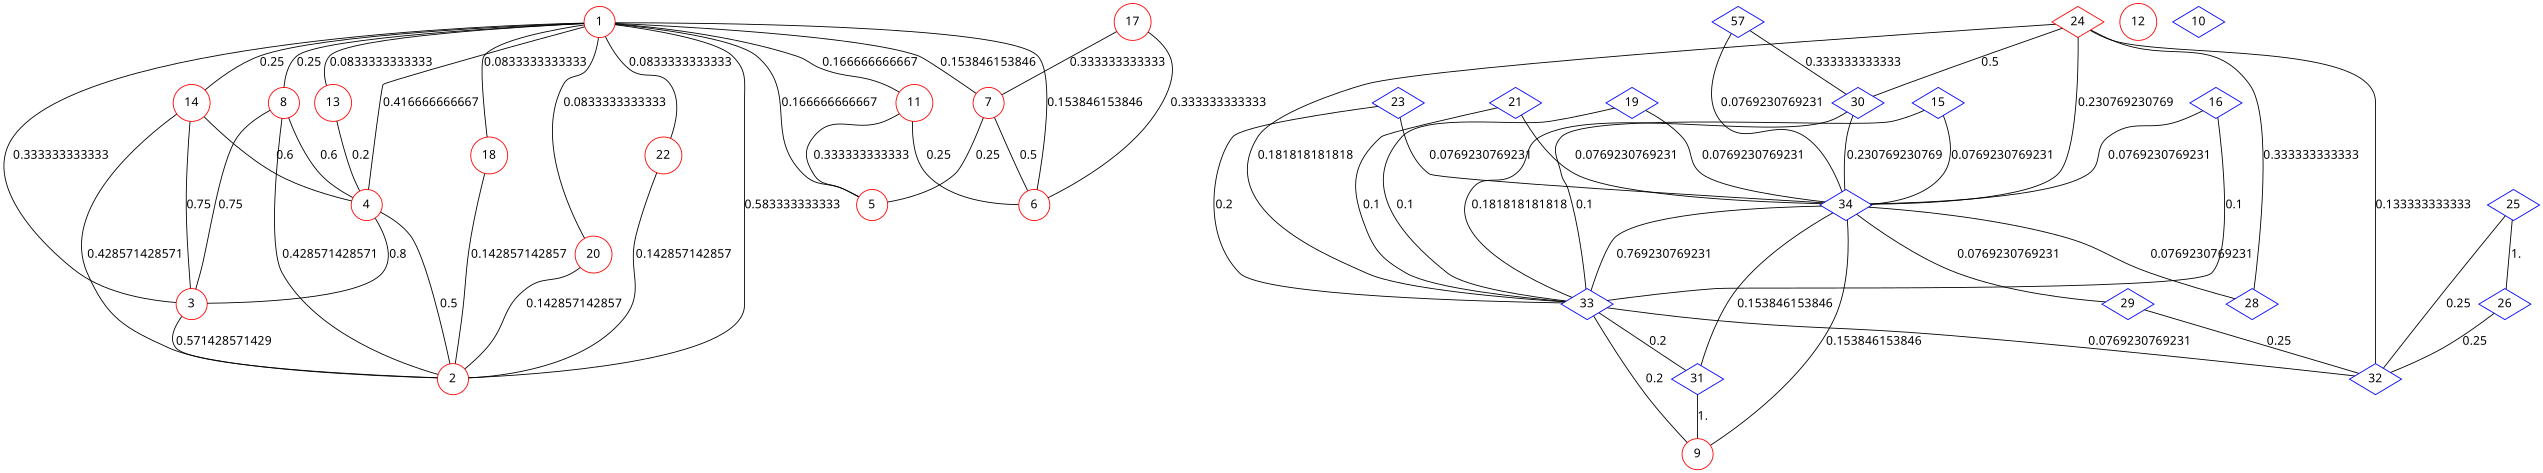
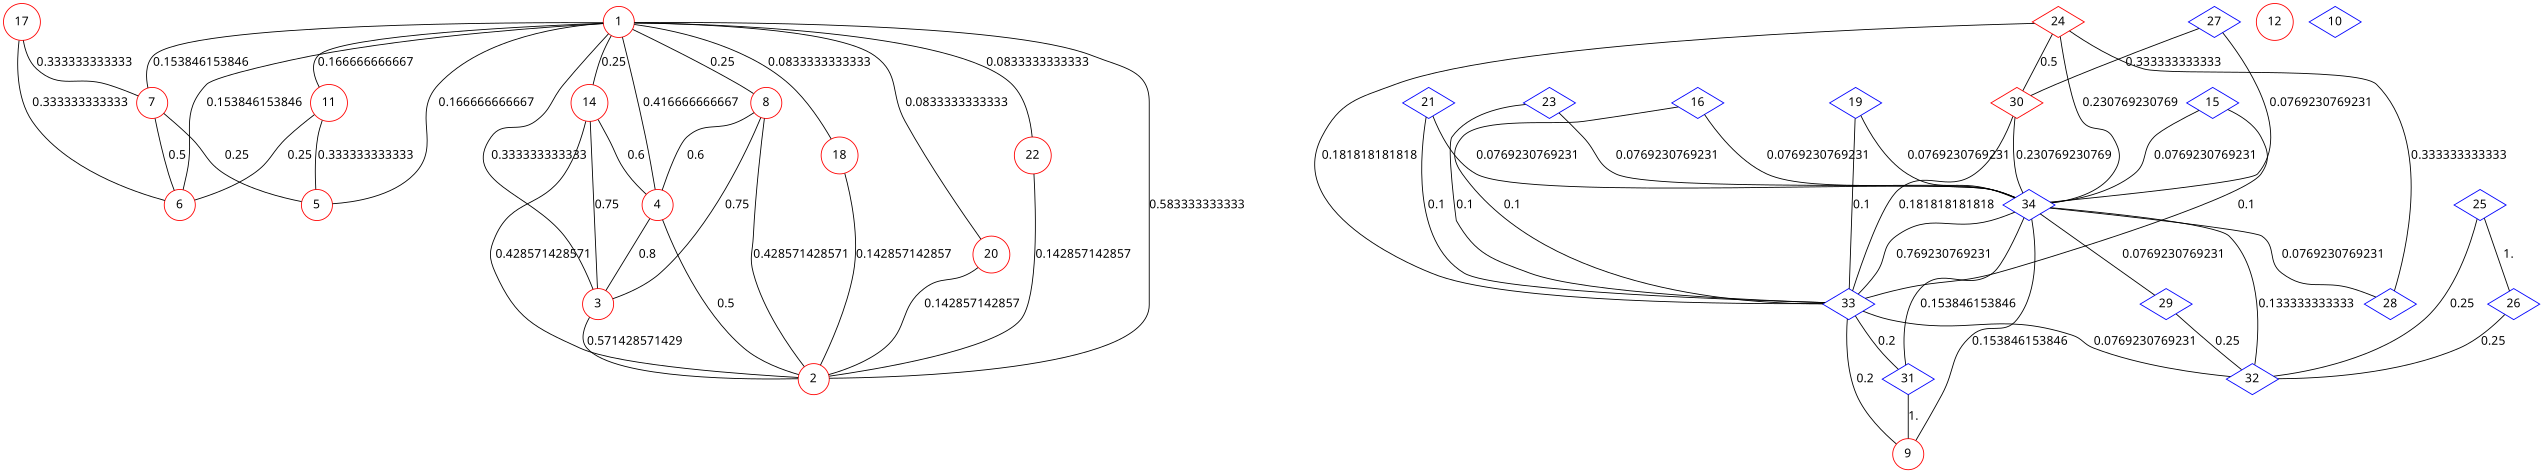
(1738, 22) -> (2214, 22)
(2366, 82) -> (2230, 237)
(333, 103) -> none
(1858, 103) -> (2017, 103)
(1224, 205) -> (1465, 205)
